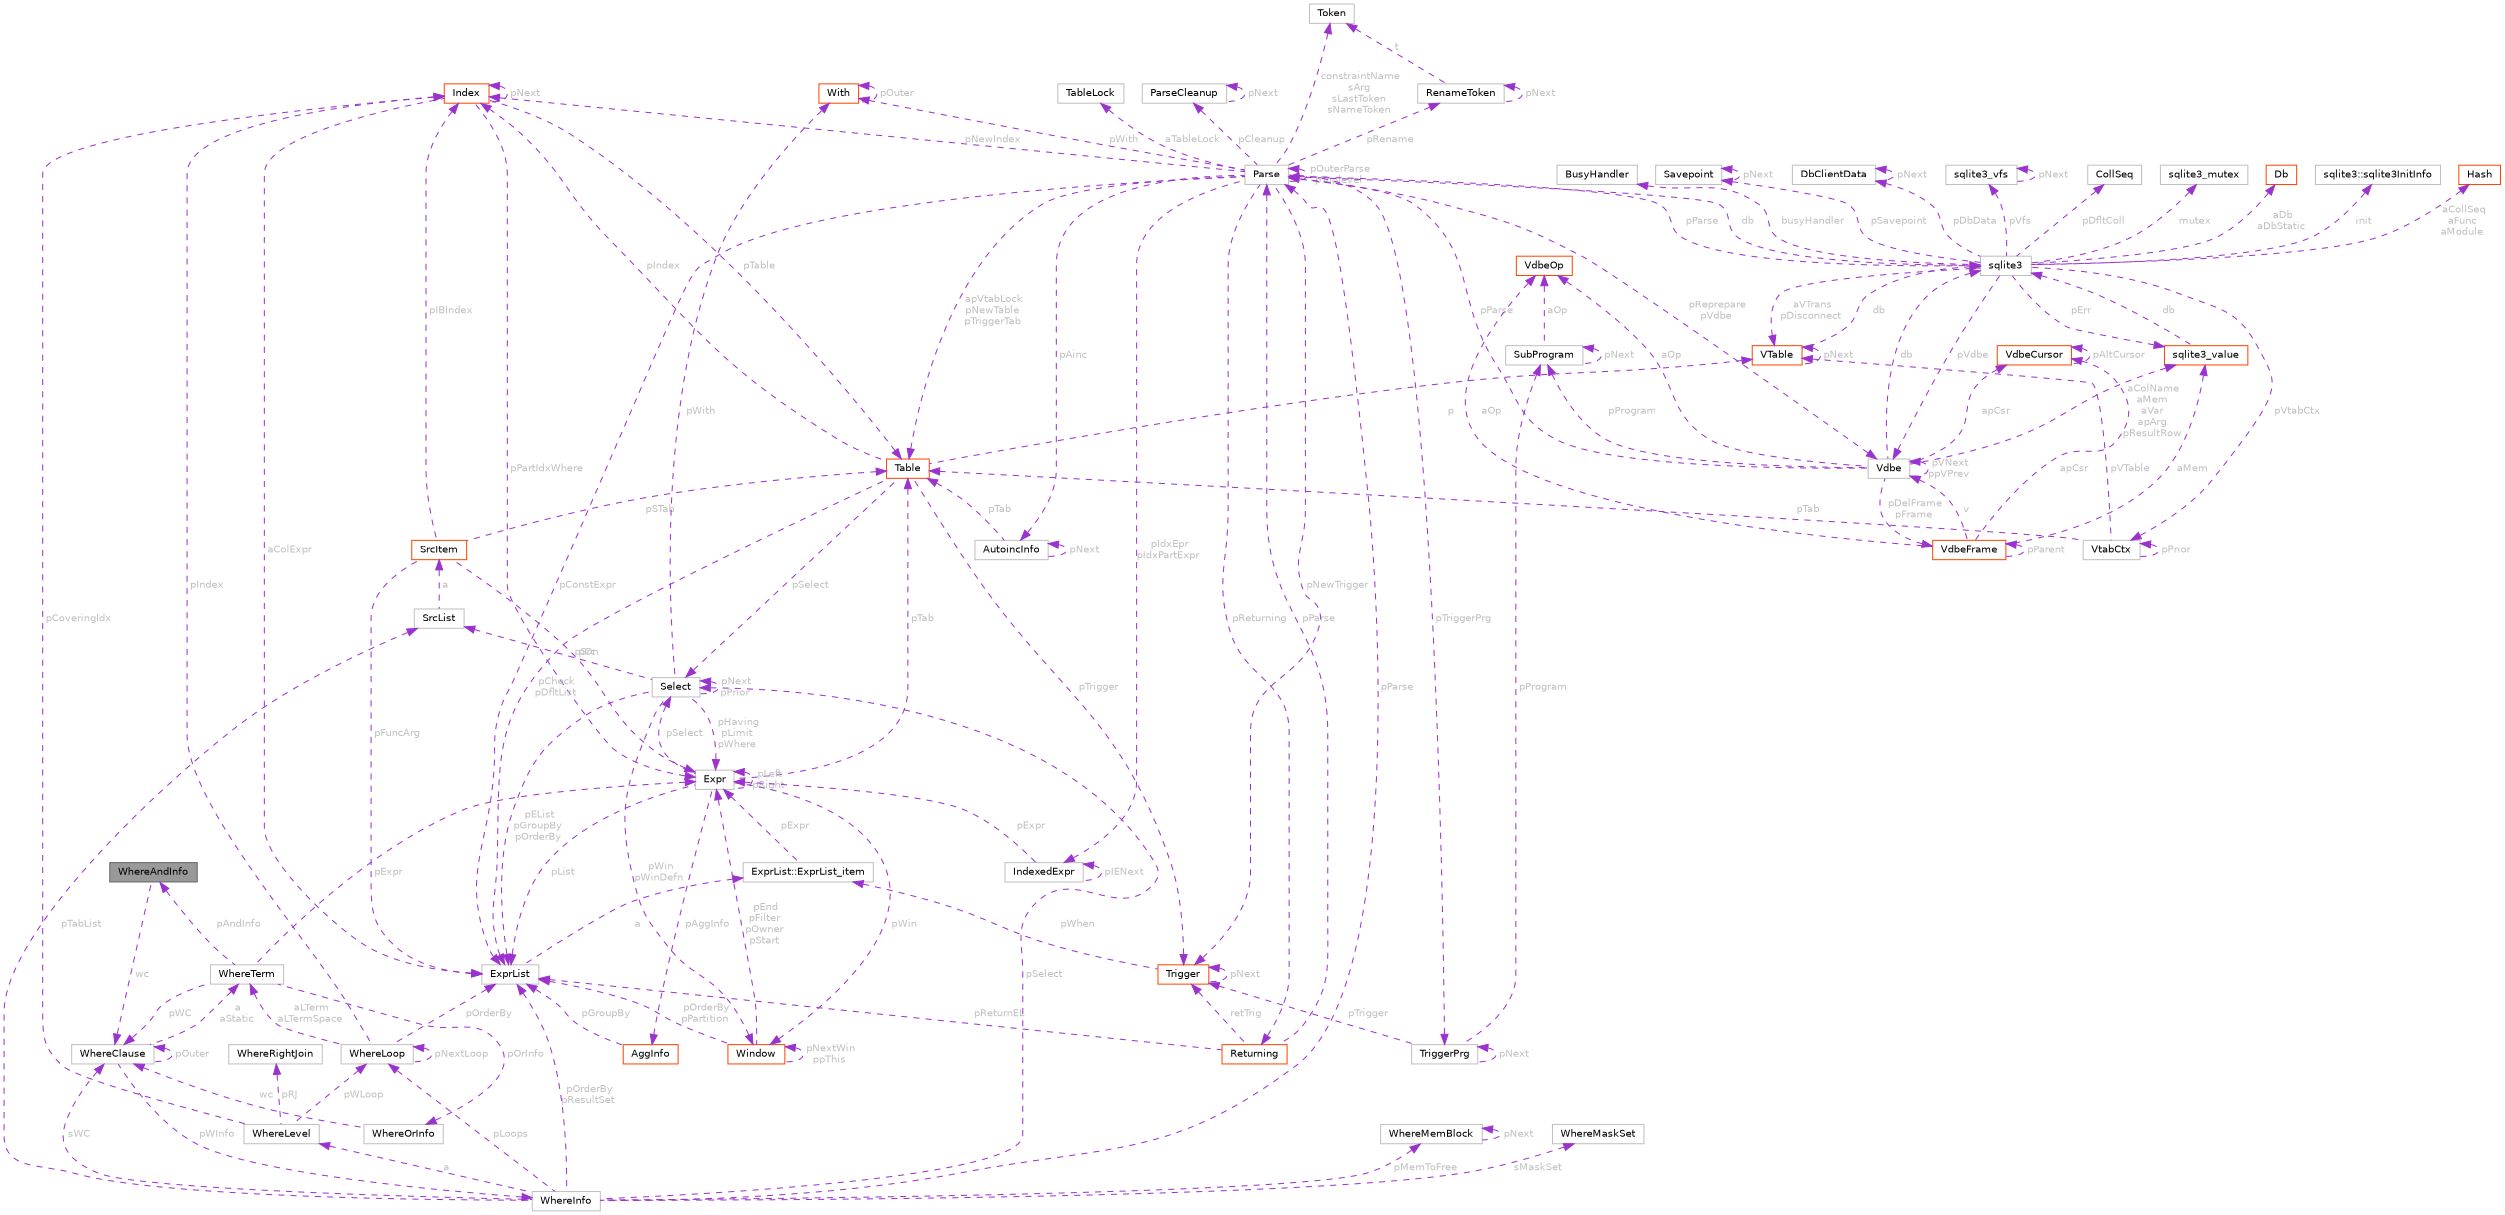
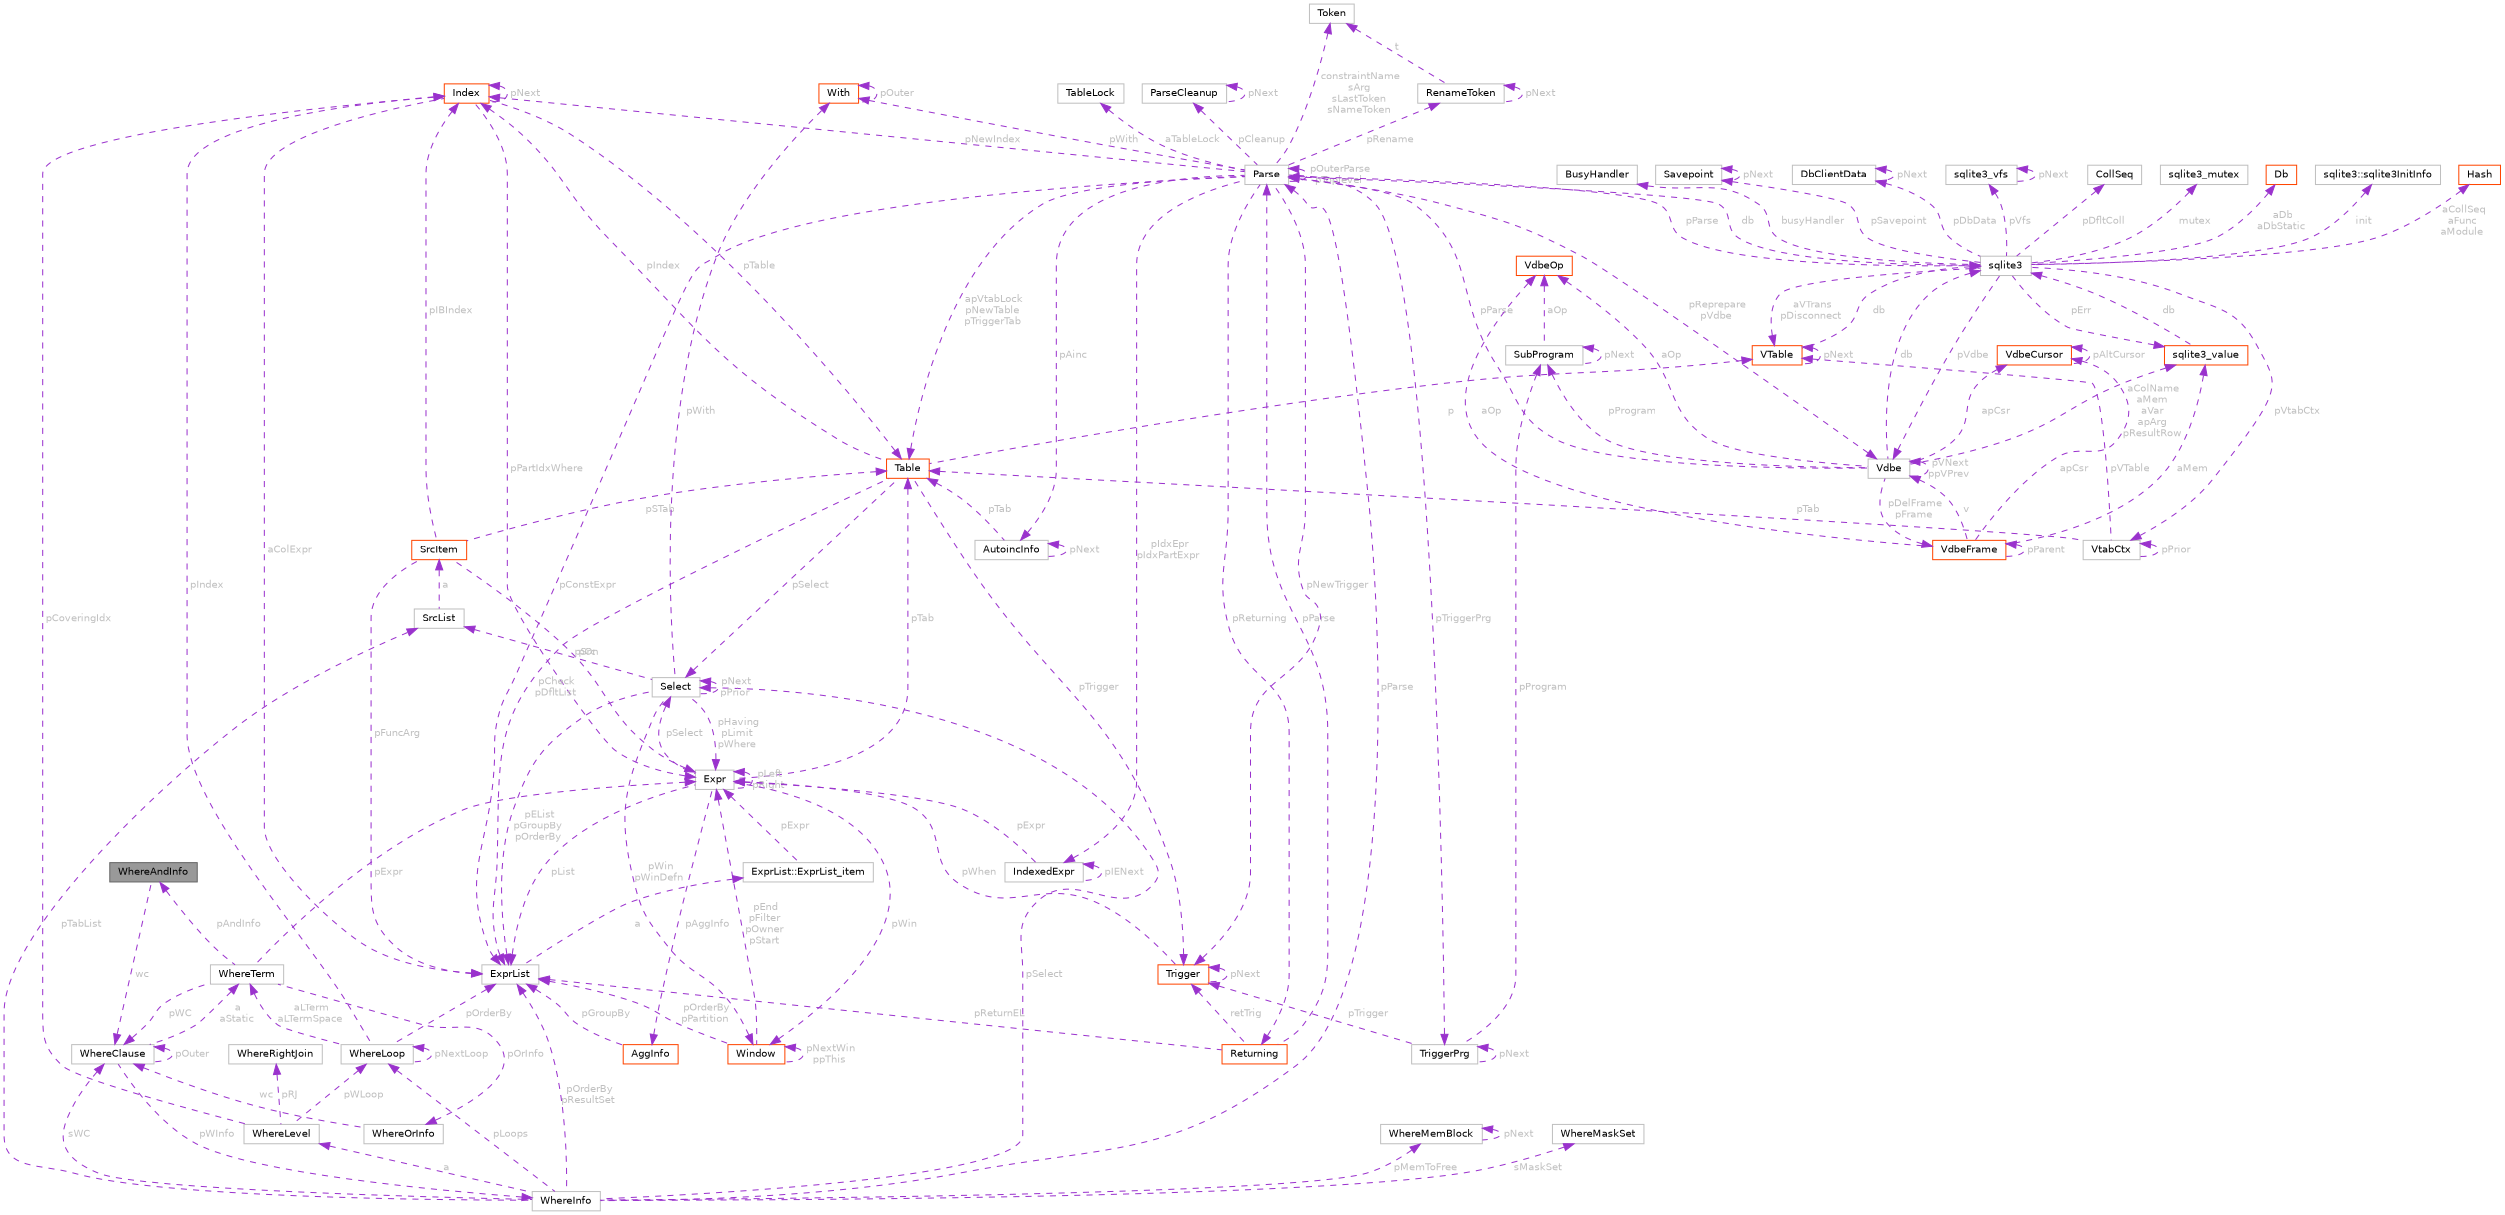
(1009, 930) -> (951, 877)
